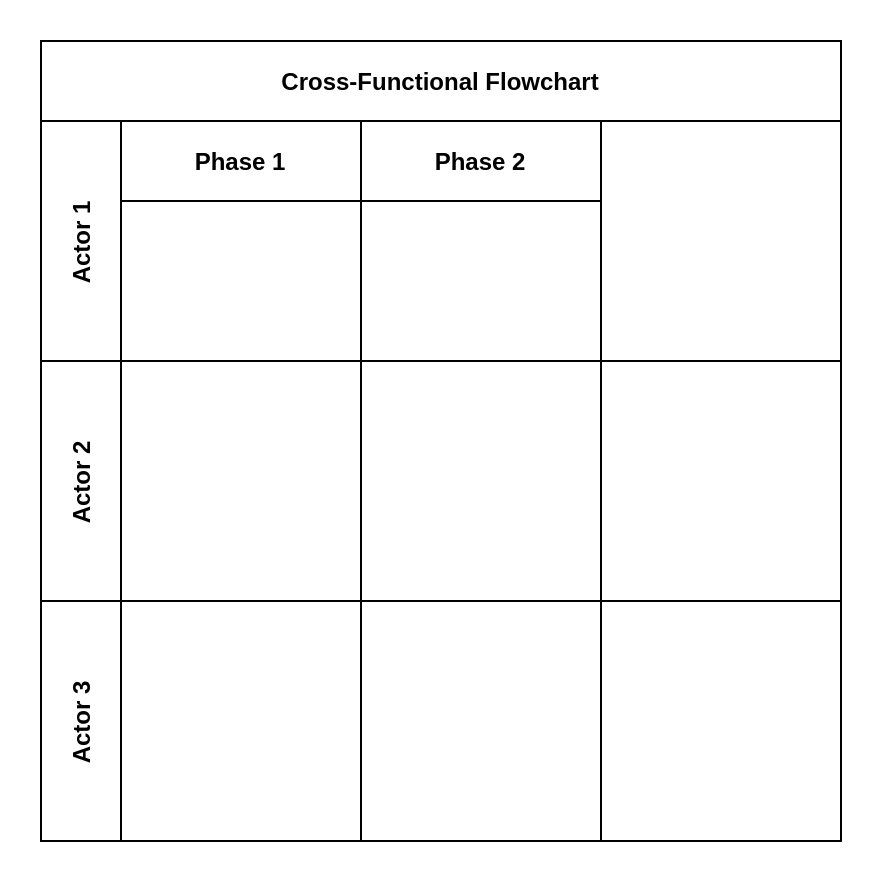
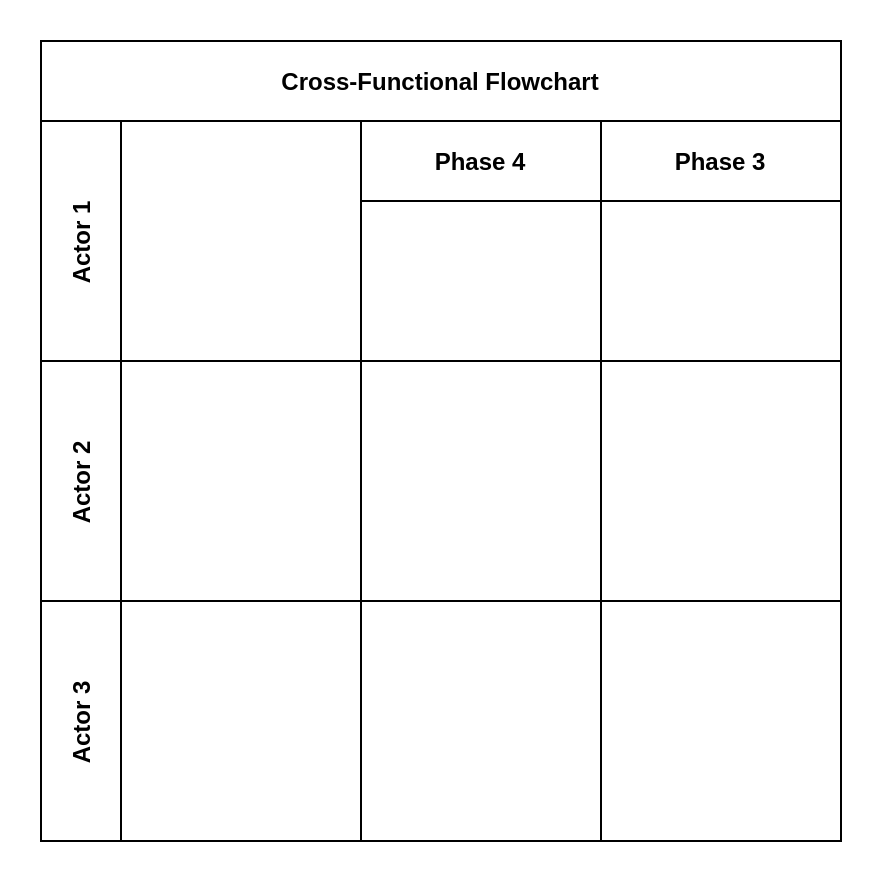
(480, 162) -> (480, 162)
(241, 241) -> none
none -> (721, 241)
